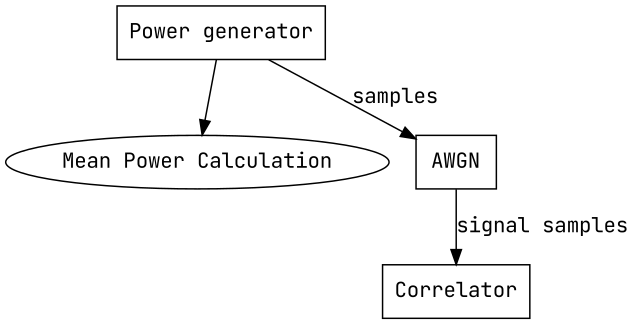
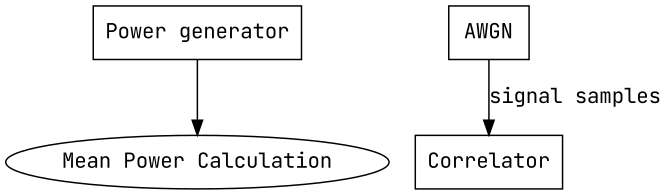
(335, 96) -> none
